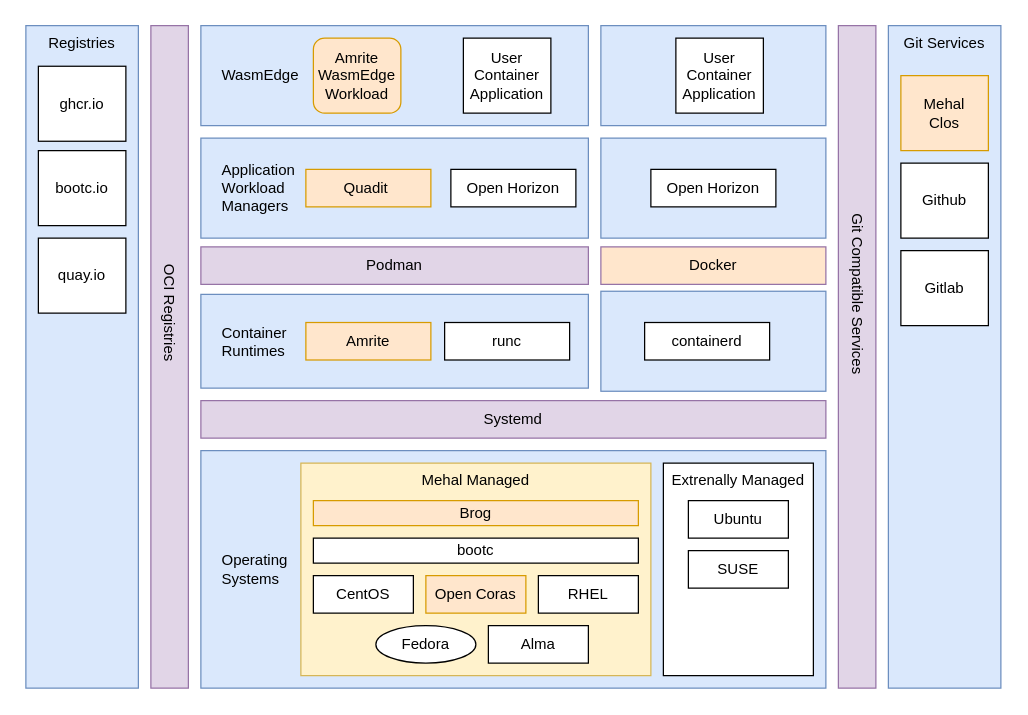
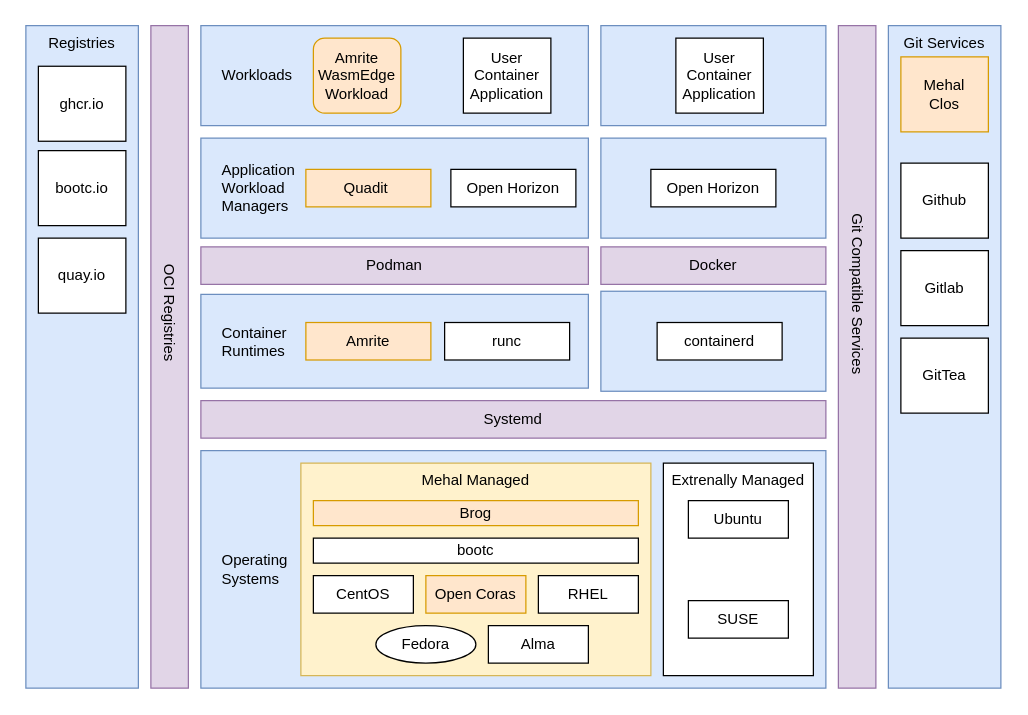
(255, 76) -> (258, 76)
(944, 113) -> (944, 94)
(713, 266) -> (713, 266)
(707, 341) -> (719, 341)
none -> (944, 376)
(738, 569) -> (738, 619)
